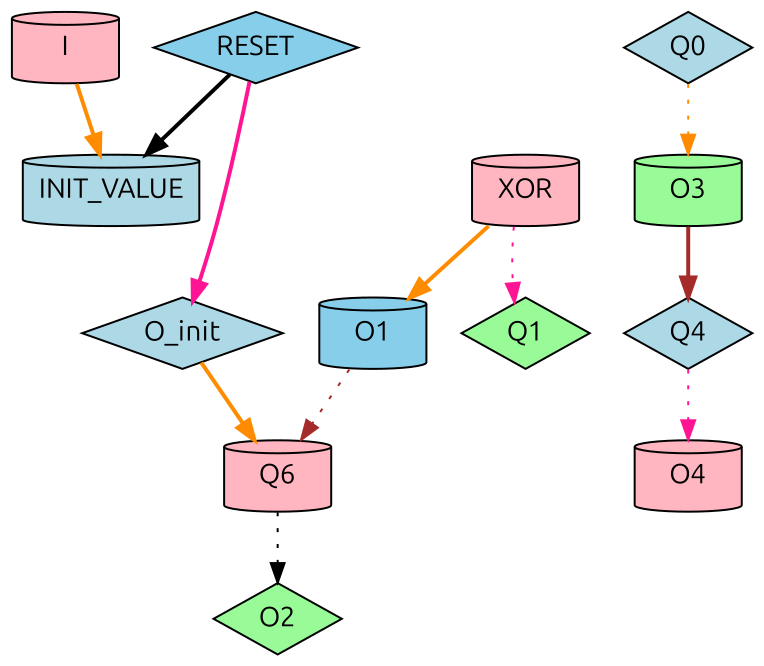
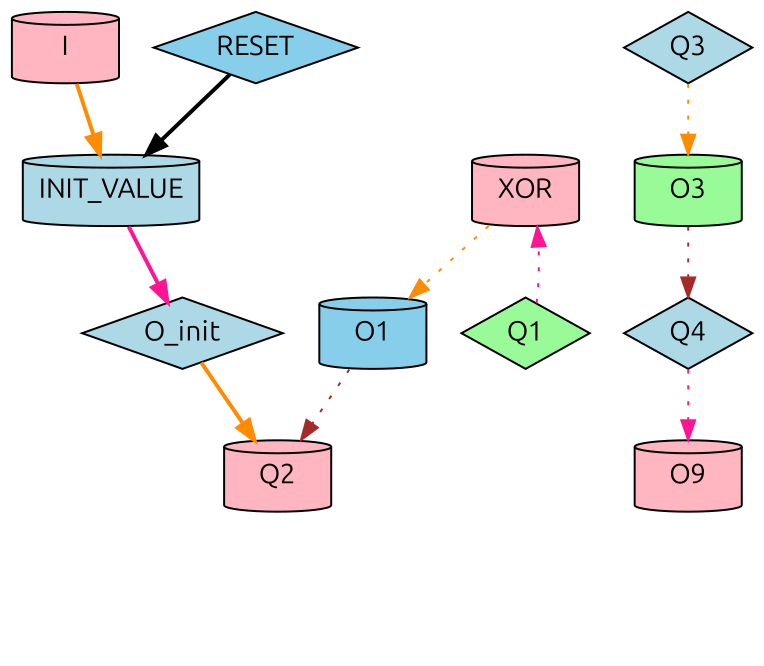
(688, 48) -> (688, 48)
(227, 182) -> (144, 255)
(688, 252) -> (688, 252)
(456, 255) -> (456, 255)
(512, 255) -> (539, 275)
(278, 476) -> (278, 476)
(688, 476) -> (688, 476)
(278, 619) -> none
